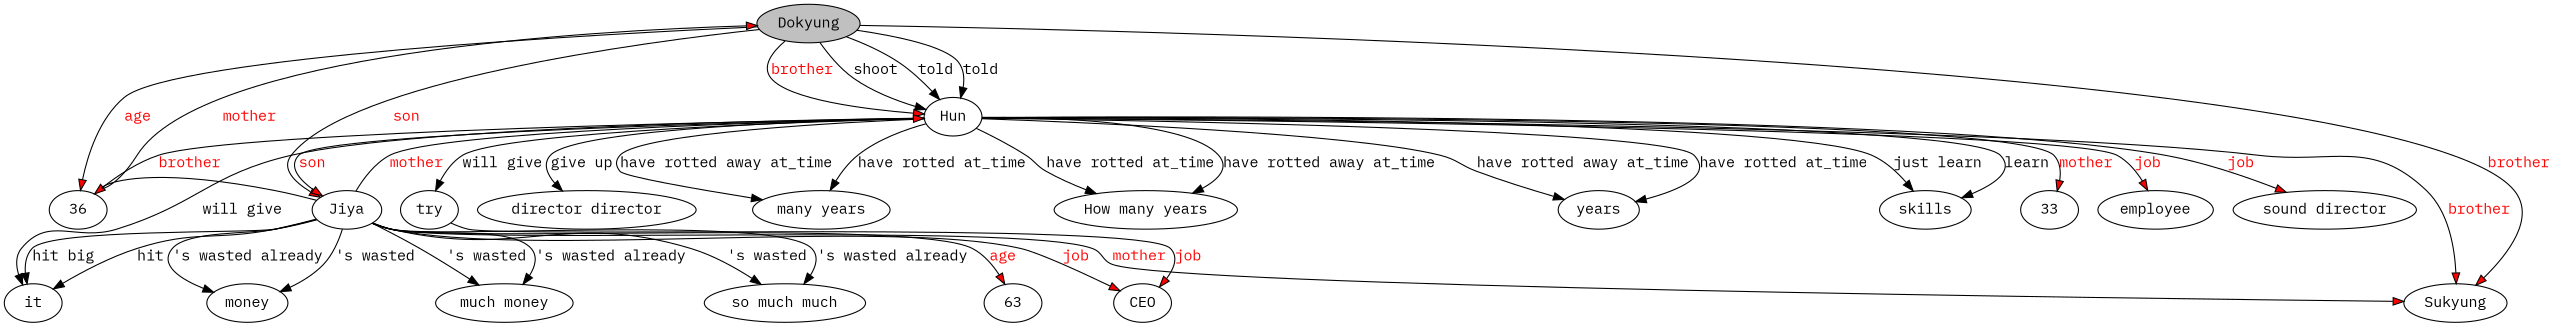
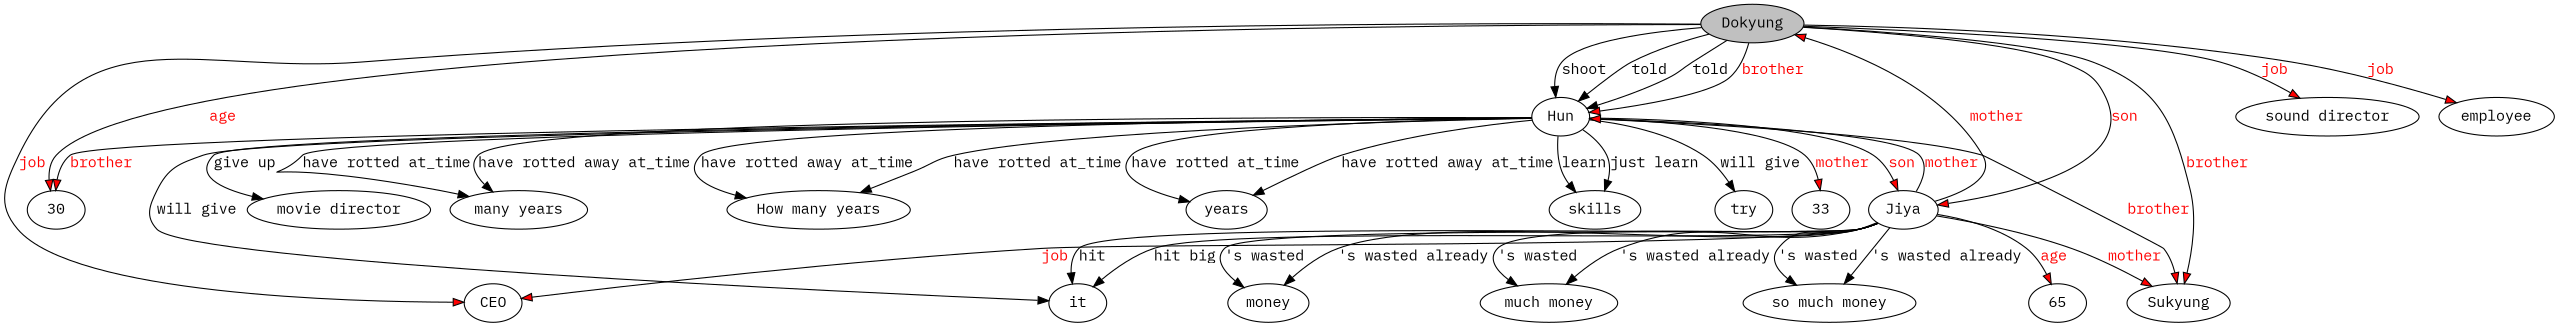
(1632, 122) -> (2051, 40)
(1568, 126) -> (2176, 47)
(78, 210) -> (56, 210)
(587, 210) -> (339, 210)
(827, 232) -> (576, 48)
(785, 303) -> (1830, 303)
(1013, 303) -> (2058, 303)
